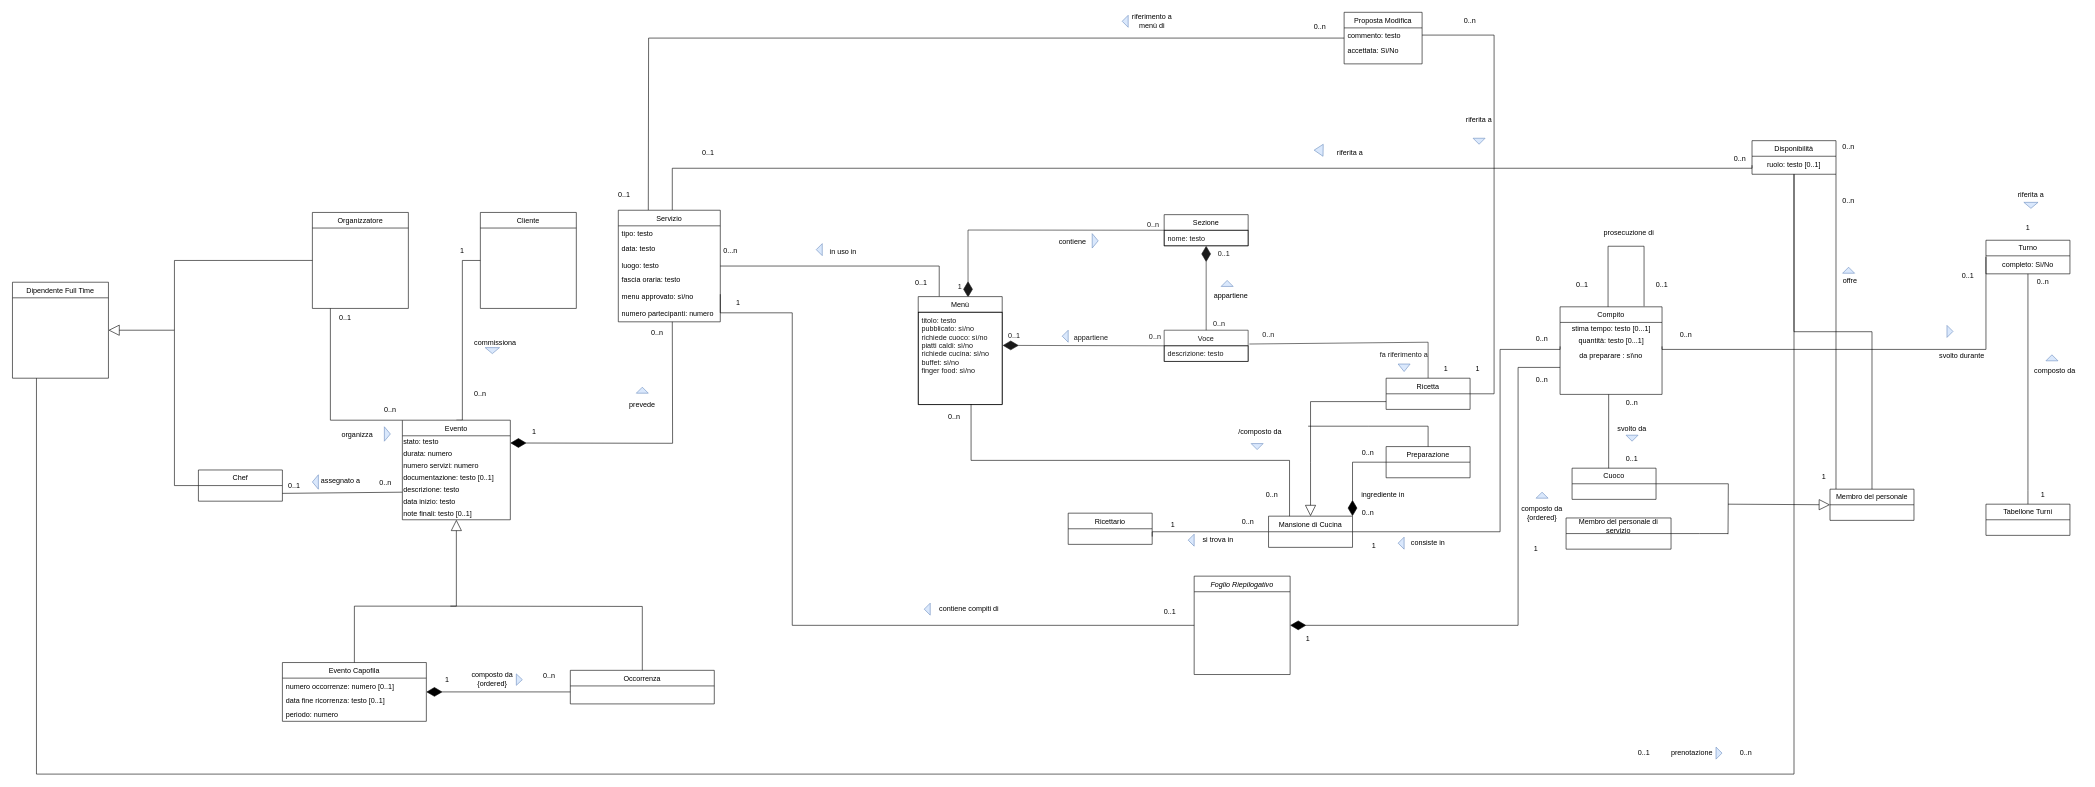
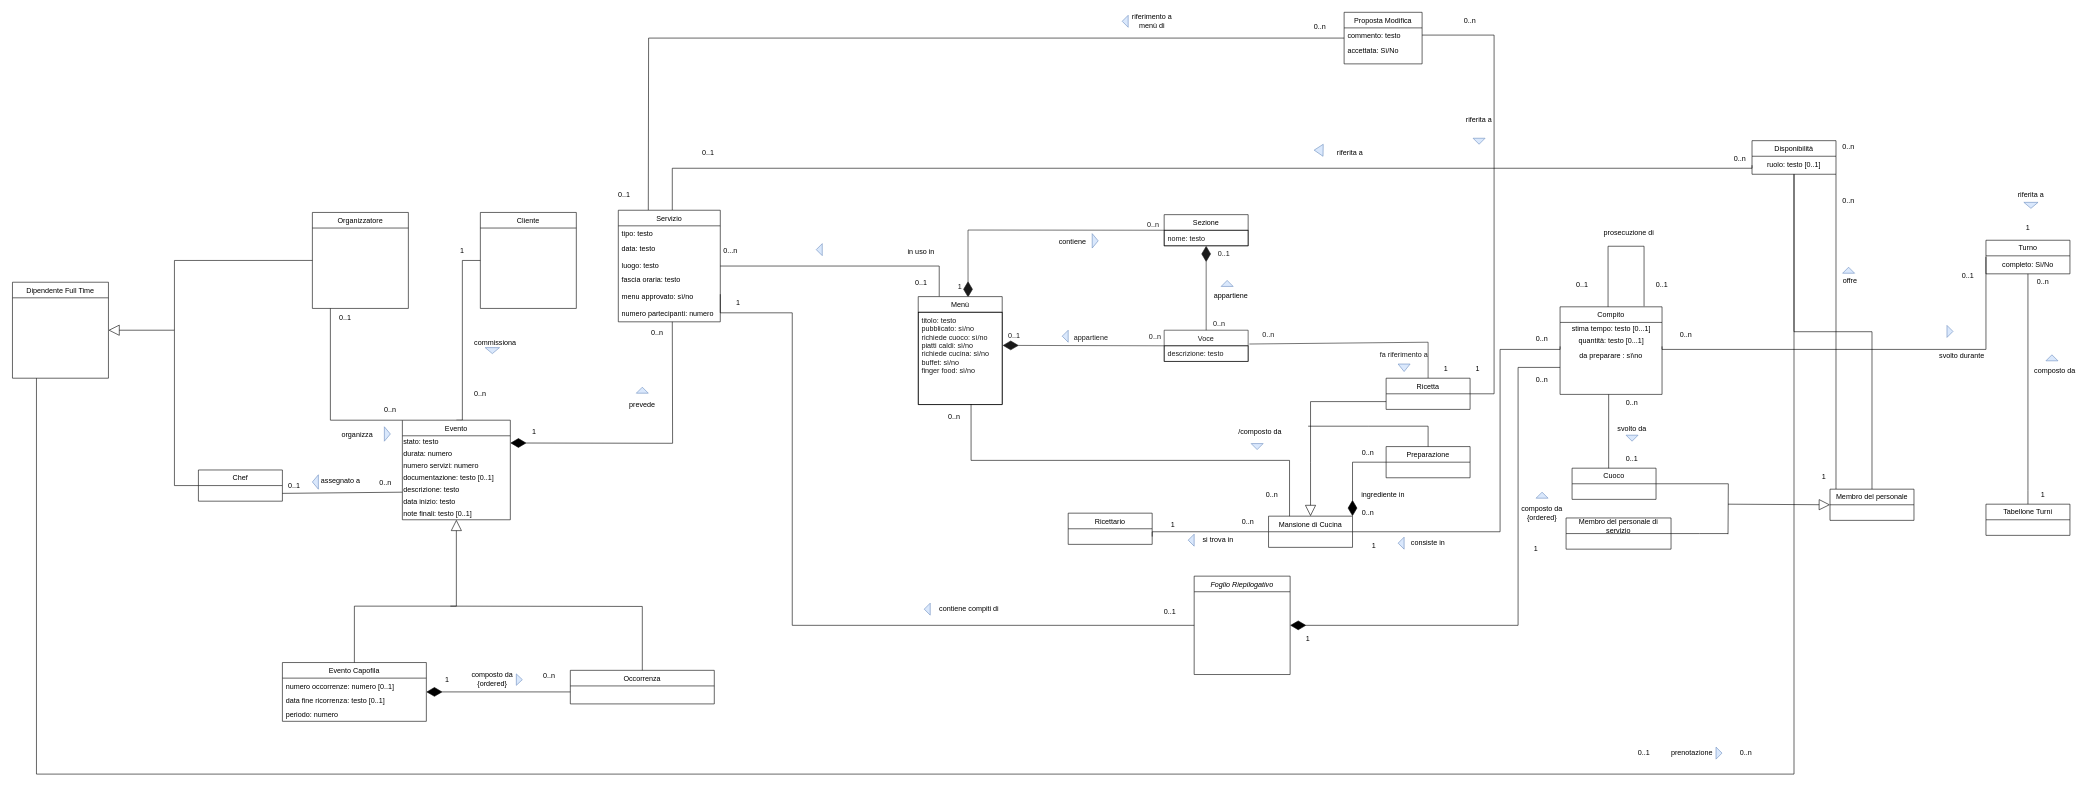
(843, 252) -> (921, 252)
